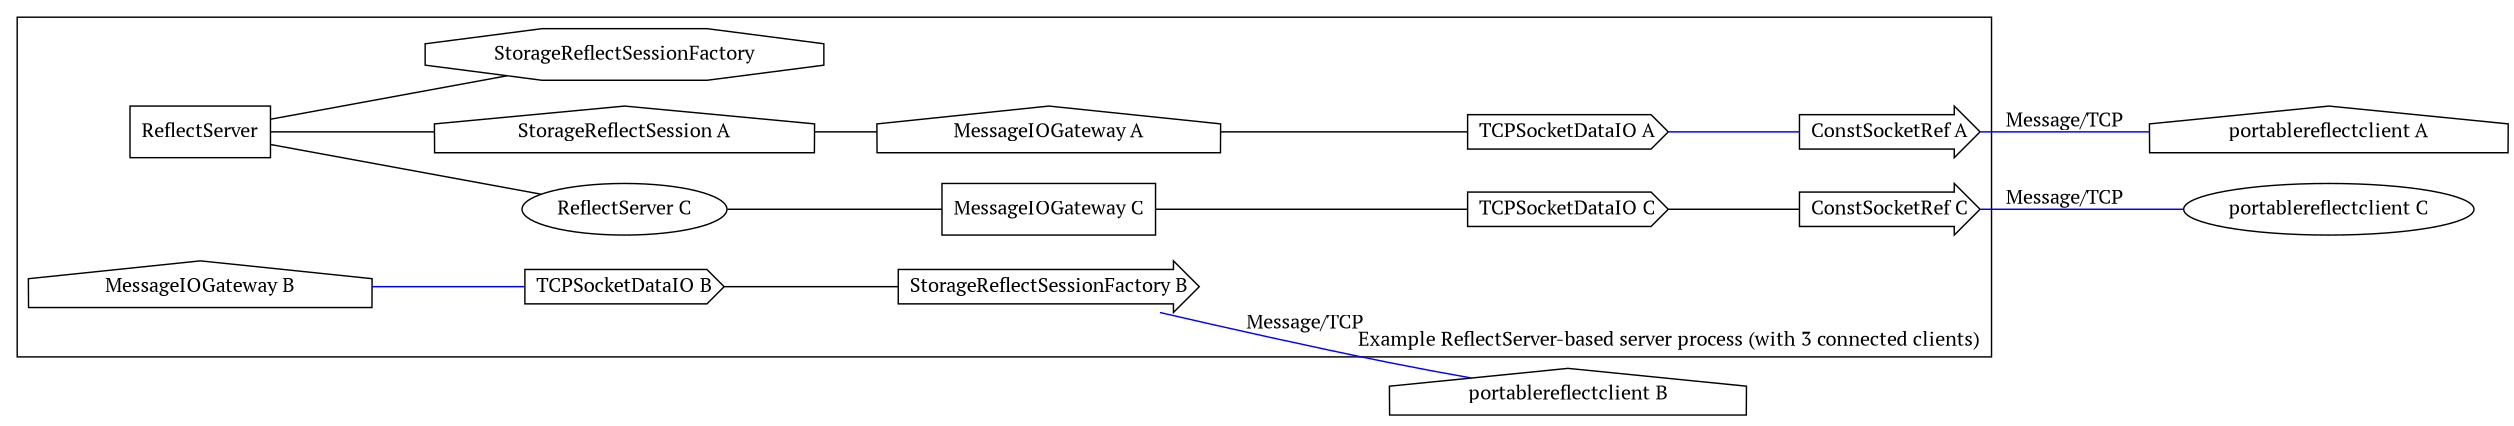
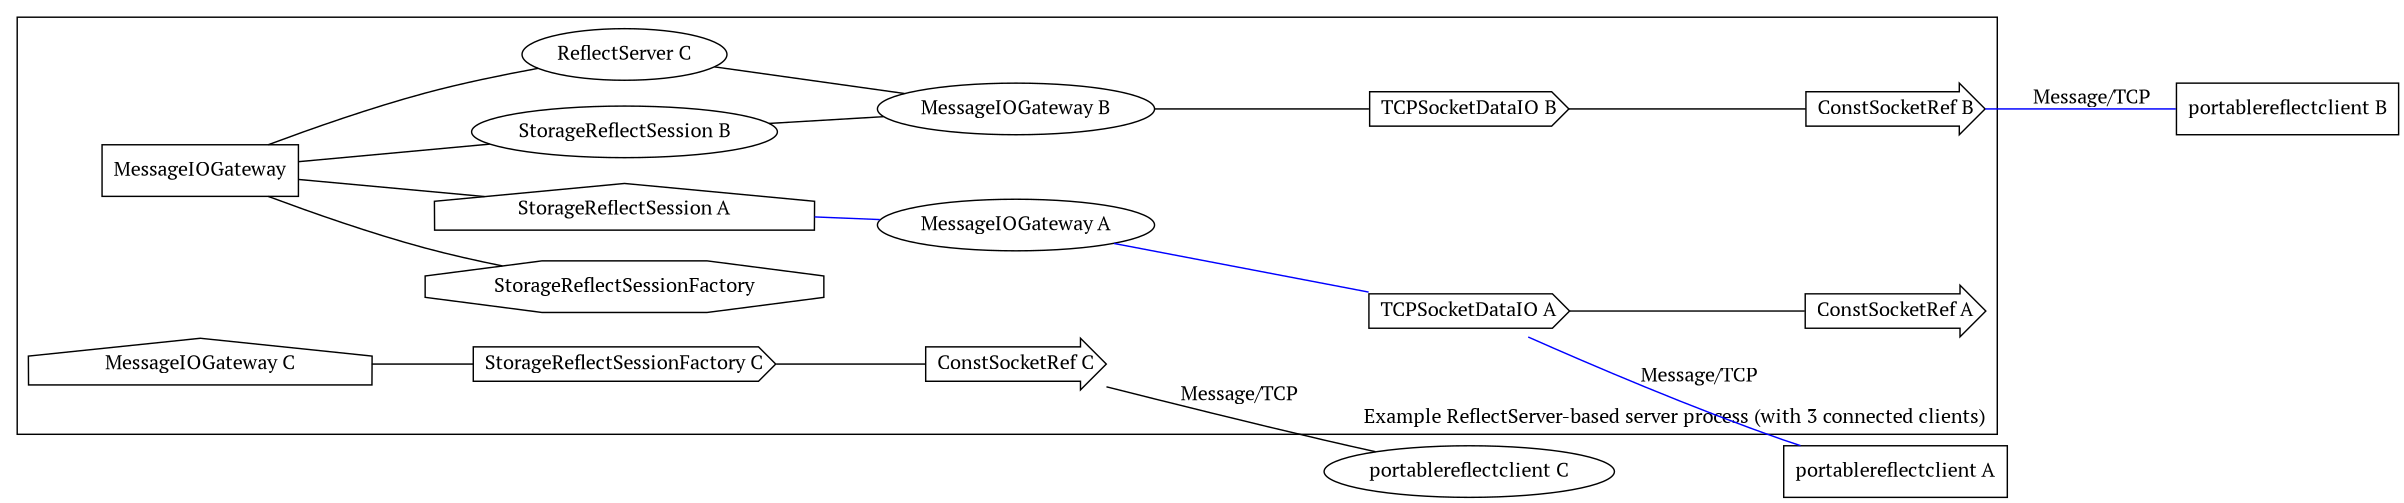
(200, 132) -> (200, 171)
none -> (625, 132)
(846, 132) -> (847, 218)
(1049, 132) -> (1016, 225)
(1344, 132) -> (1241, 268)
(1734, 132) -> (1687, 311)
(2065, 132) -> (1663, 394)
(2329, 132) -> (1896, 472)
(835, 209) -> (809, 80)
(1049, 209) -> (200, 364)
(1568, 209) -> (625, 364)
(2082, 209) -> (1241, 420)
(200, 287) -> (1016, 109)
(448, 287) -> (1262, 109)
(1049, 287) -> (1896, 109)
(1568, 394) -> (2288, 109)
